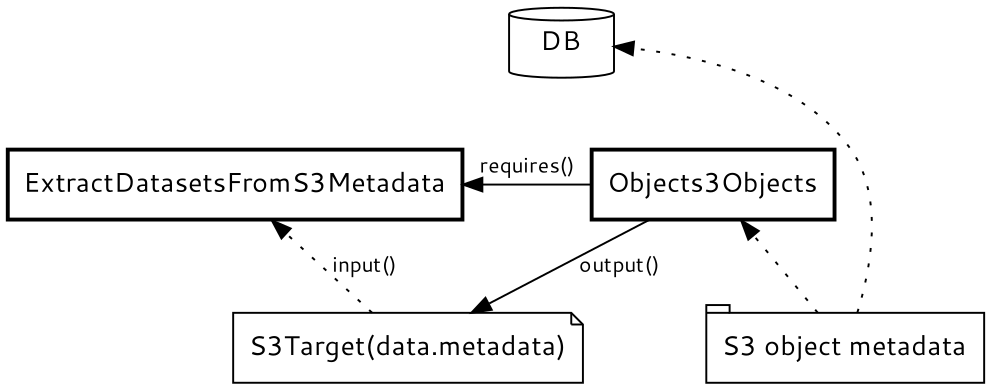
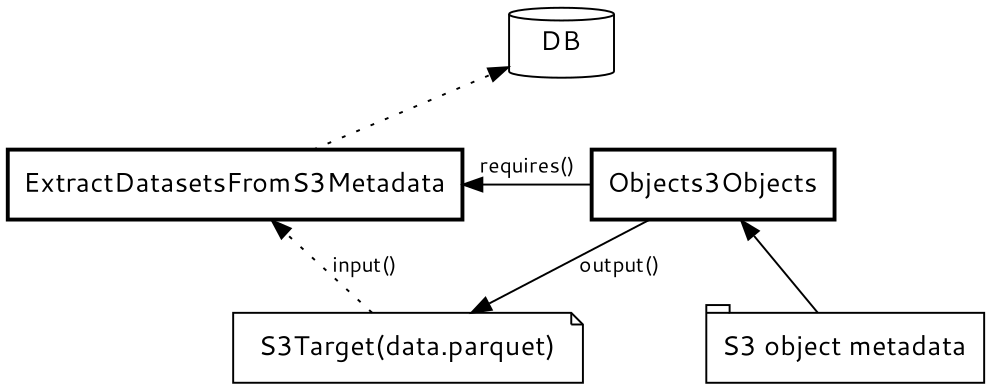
(825, 121) -> (402, 112)
(786, 274) -> (786, 274)
(408, 348) -> (408, 348)
